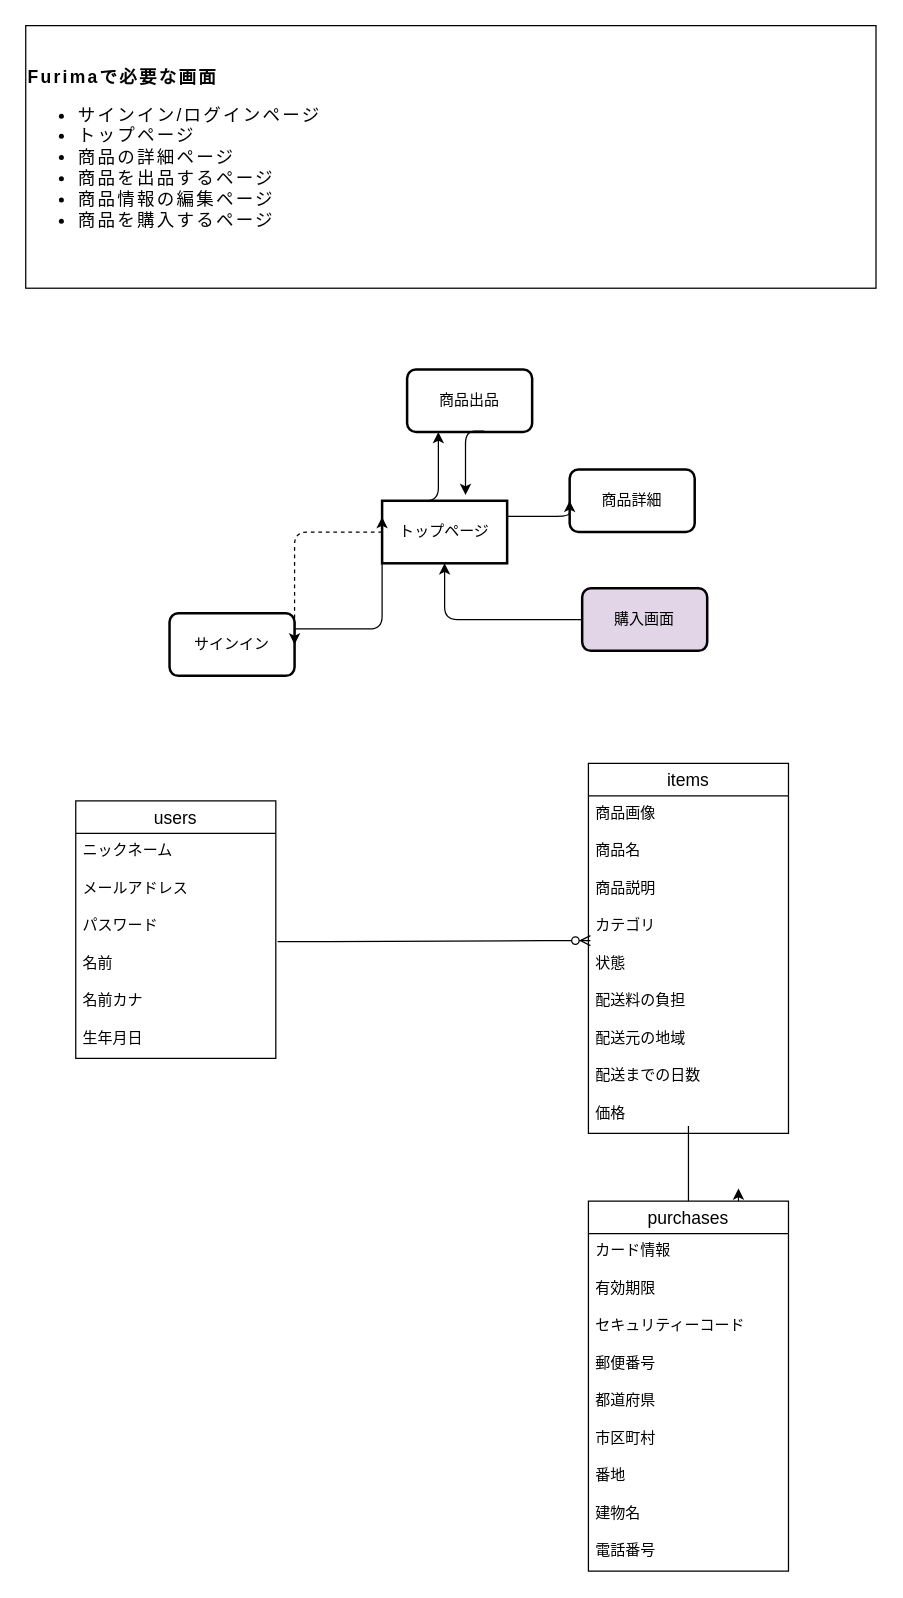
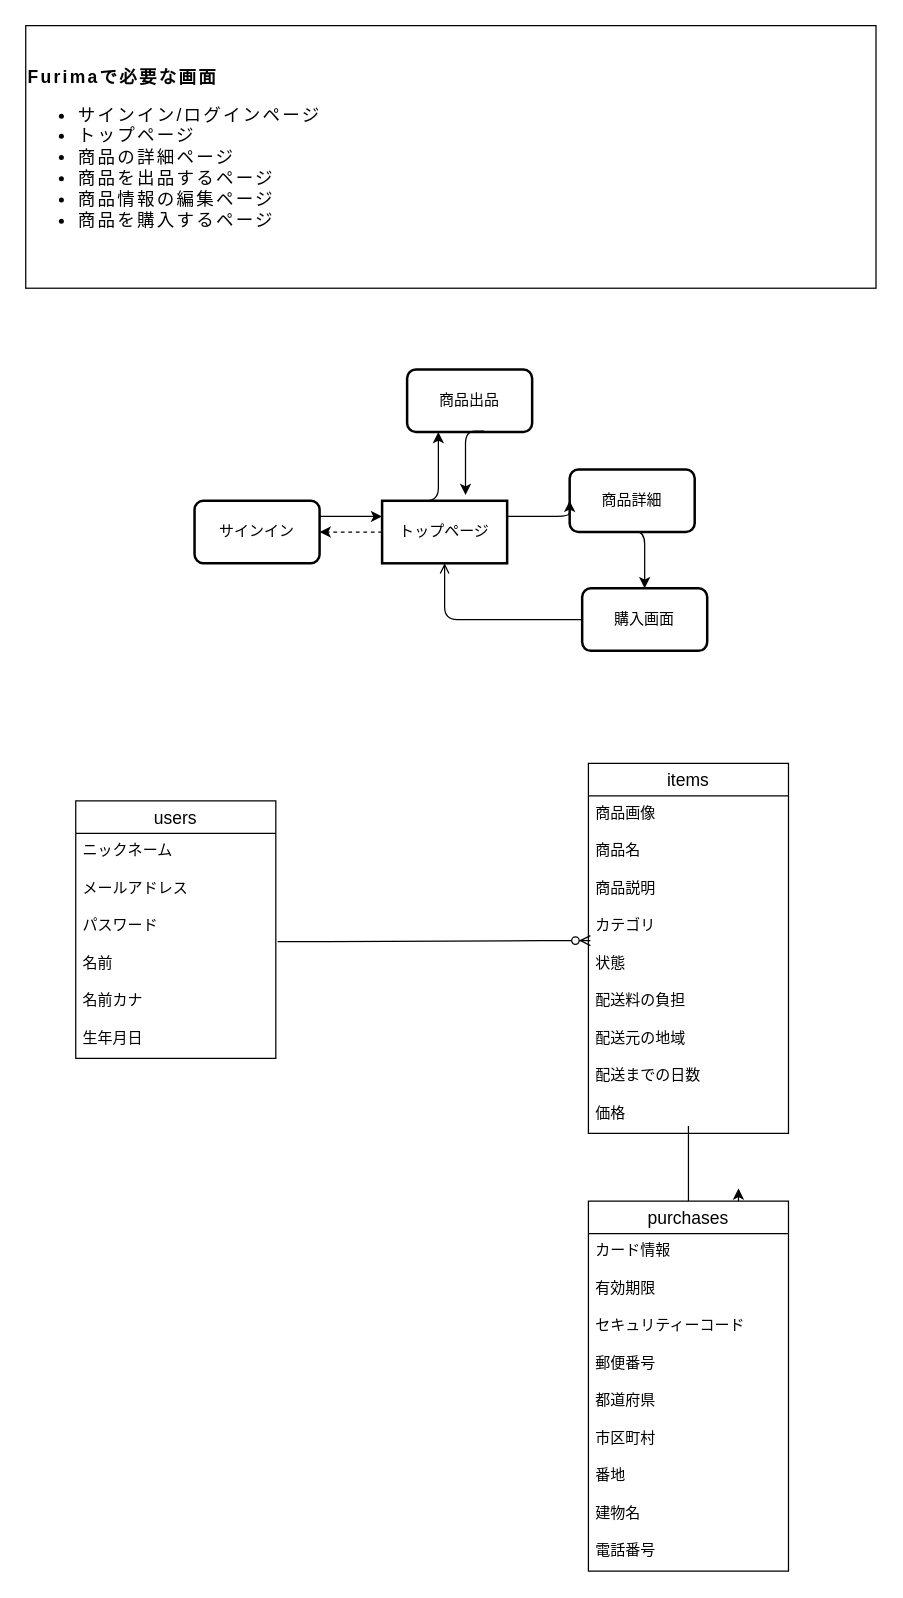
none -> (644, 557)
(444, 573) -> (444, 570)
(644, 619) -> (644, 619)
(232, 644) -> (257, 532)
